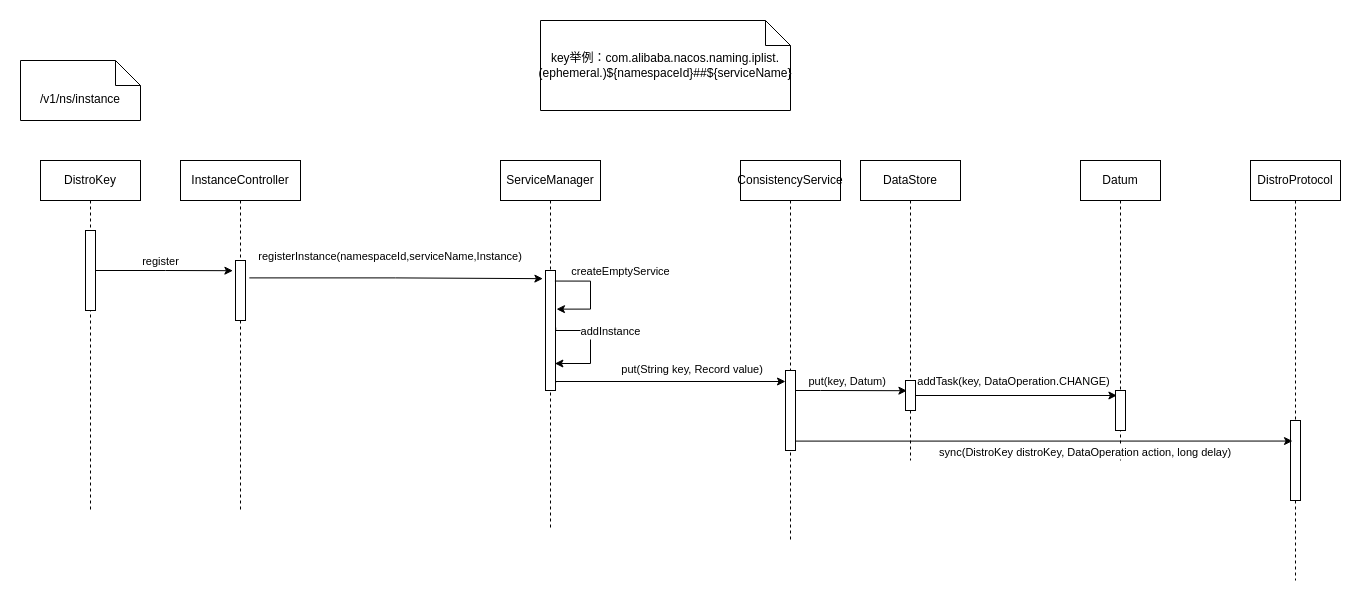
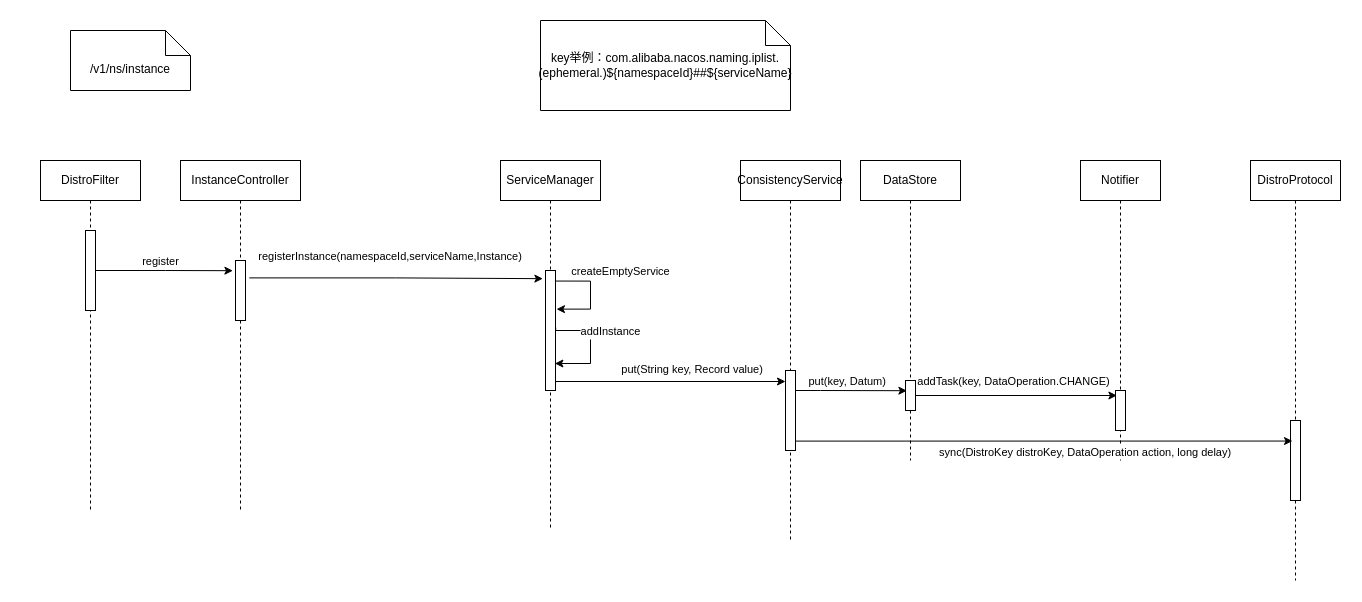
(81, 91) -> (131, 61)
(91, 181) -> (91, 181)
(1121, 181) -> (1121, 181)
